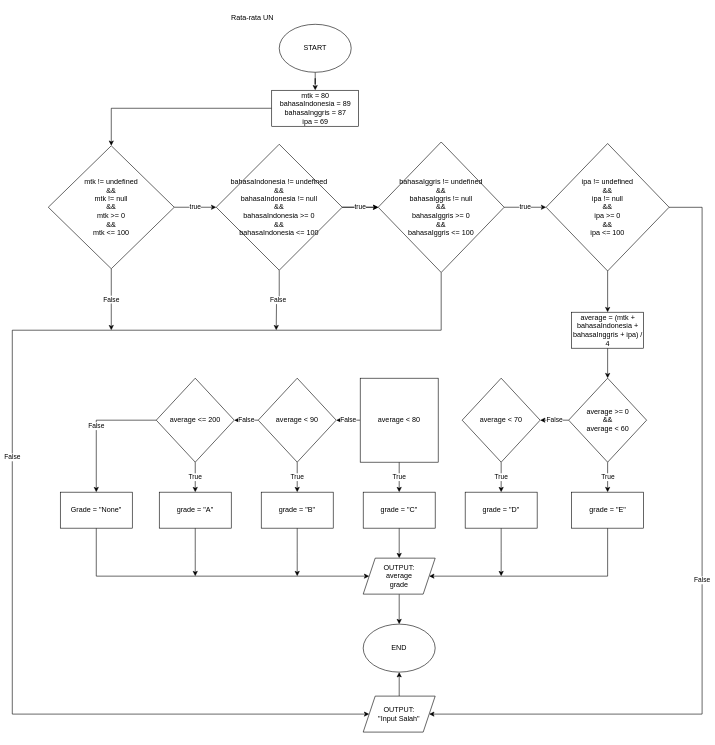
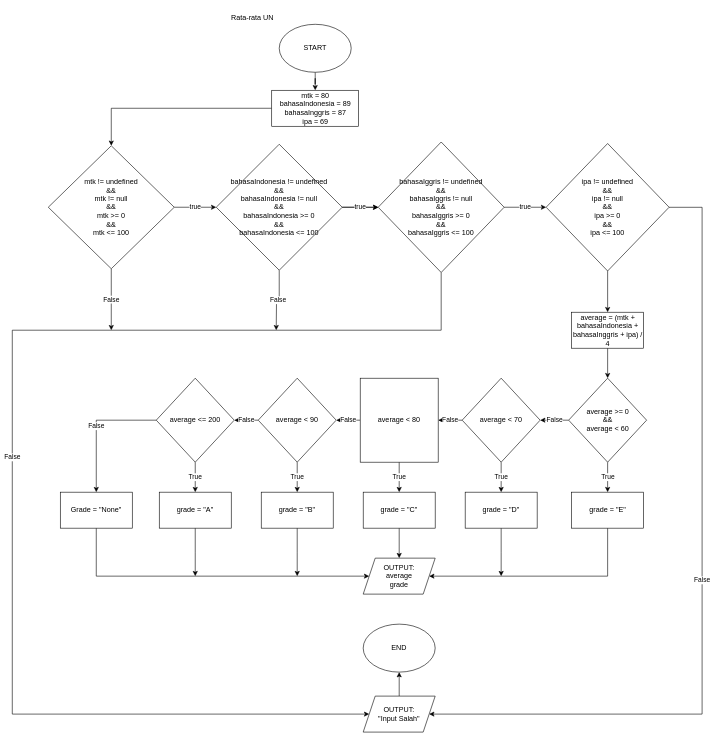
none -> (451, 420)
(399, 618) -> none
